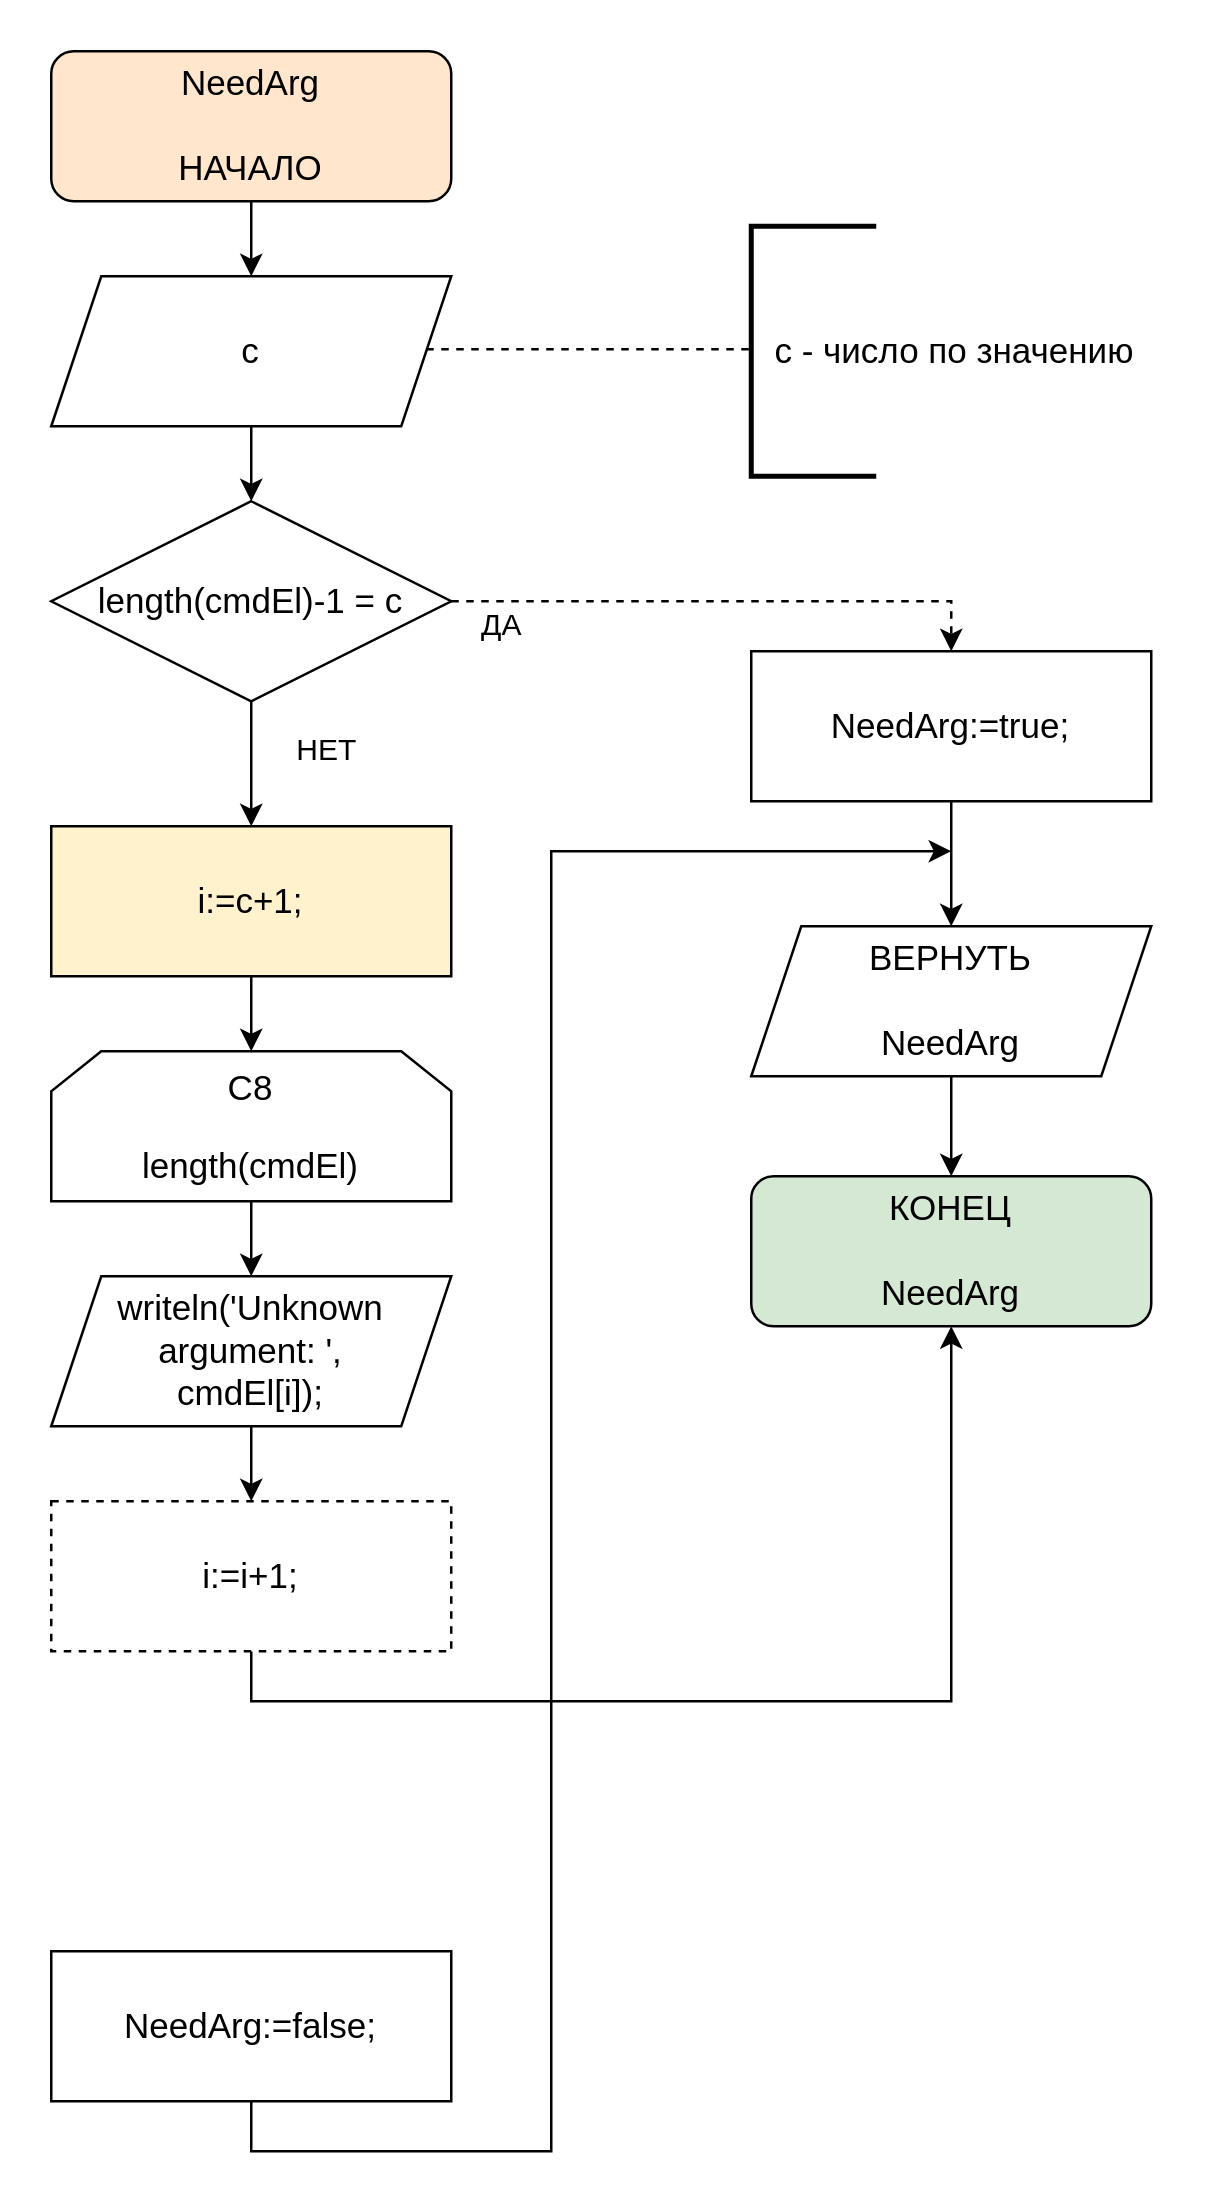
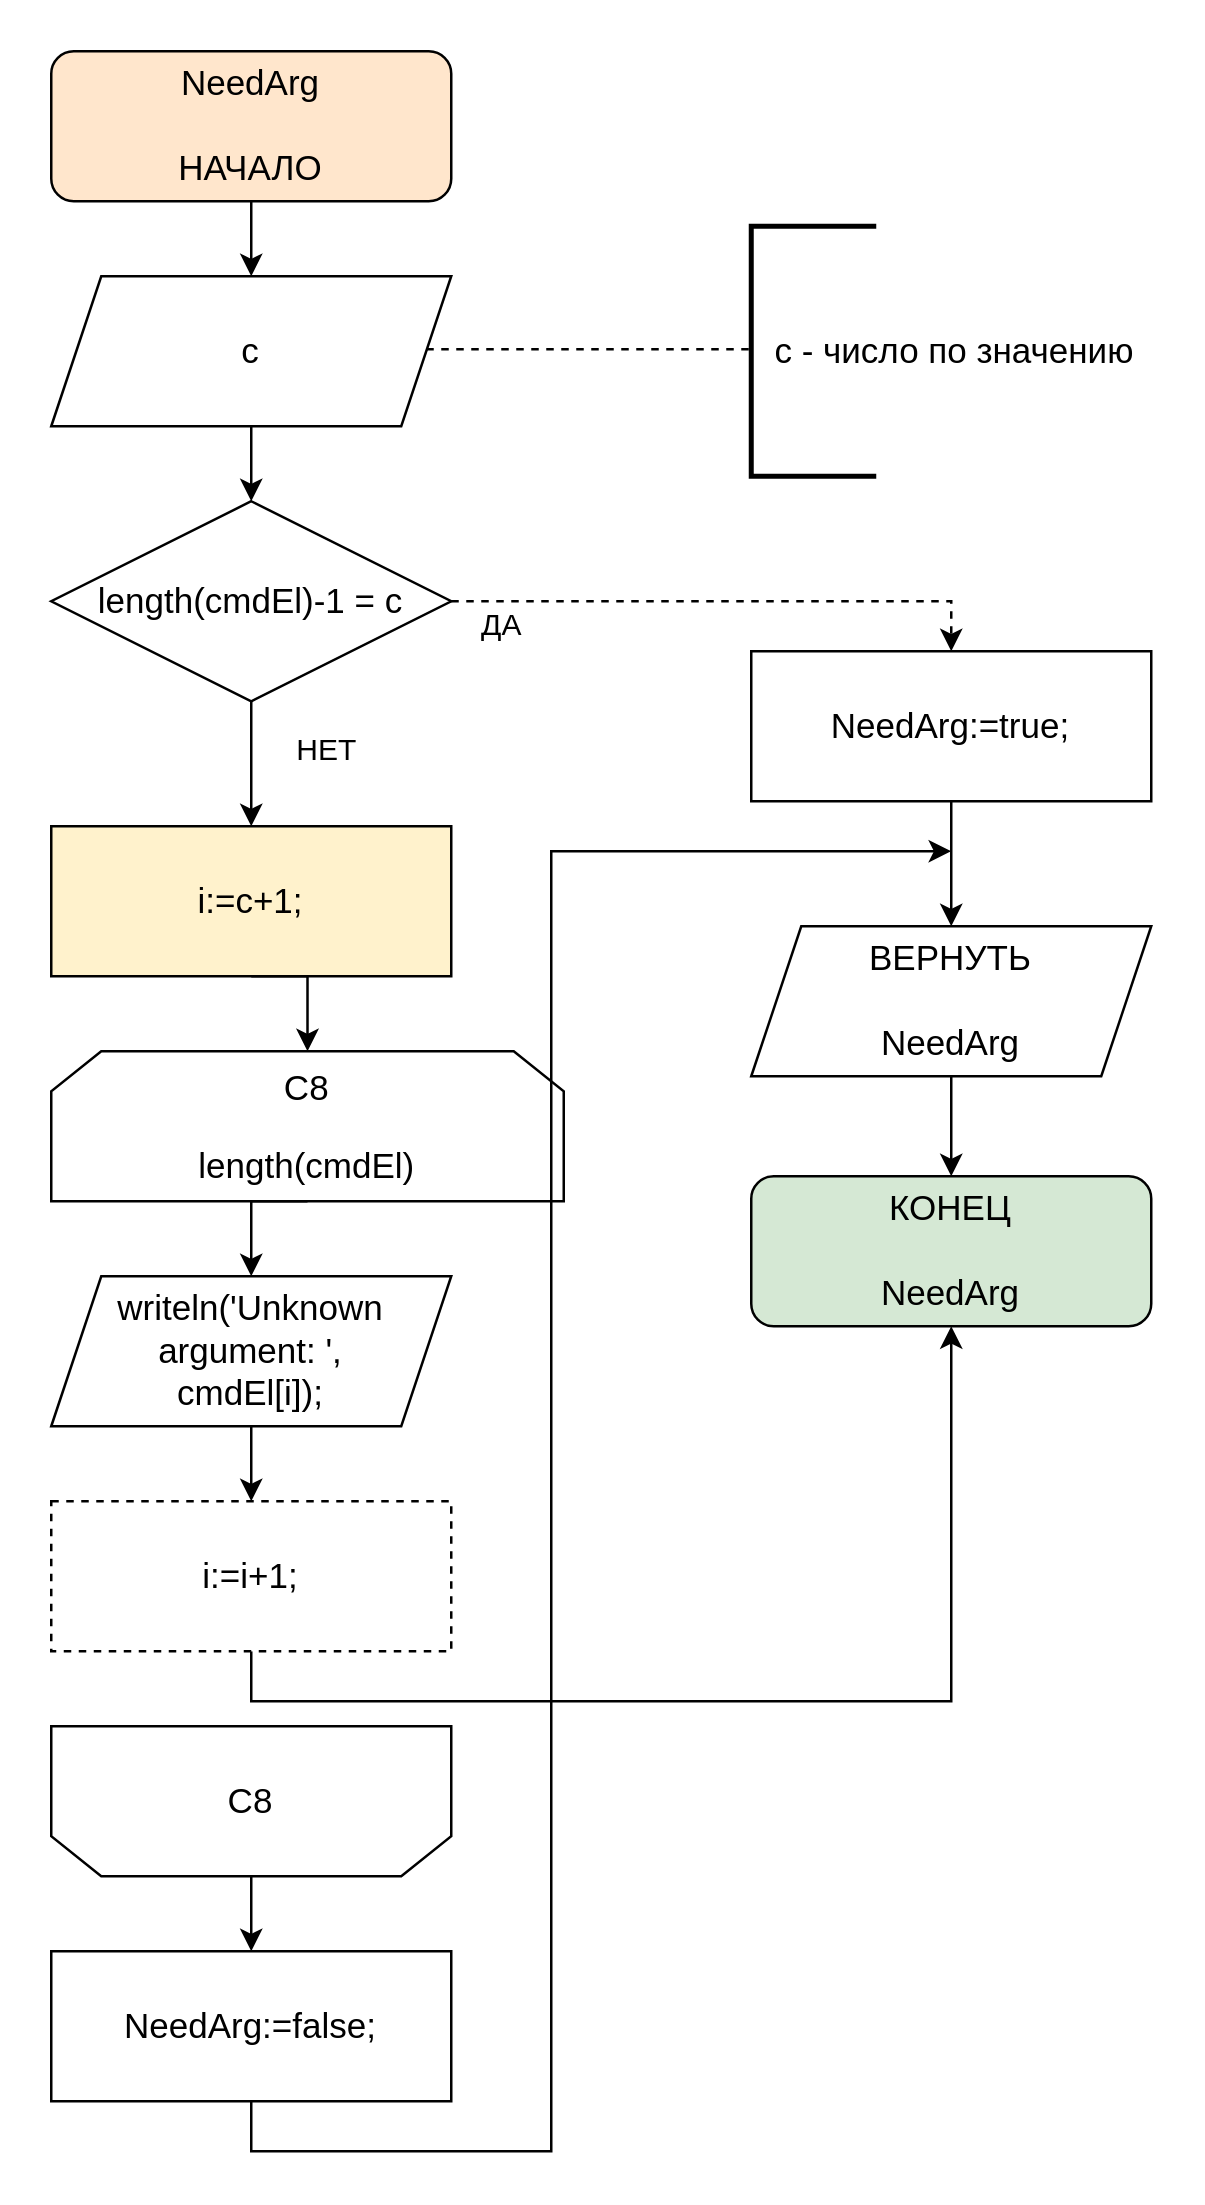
(251, 1126) -> (308, 1126)
none -> (251, 1801)
none -> (251, 1905)
